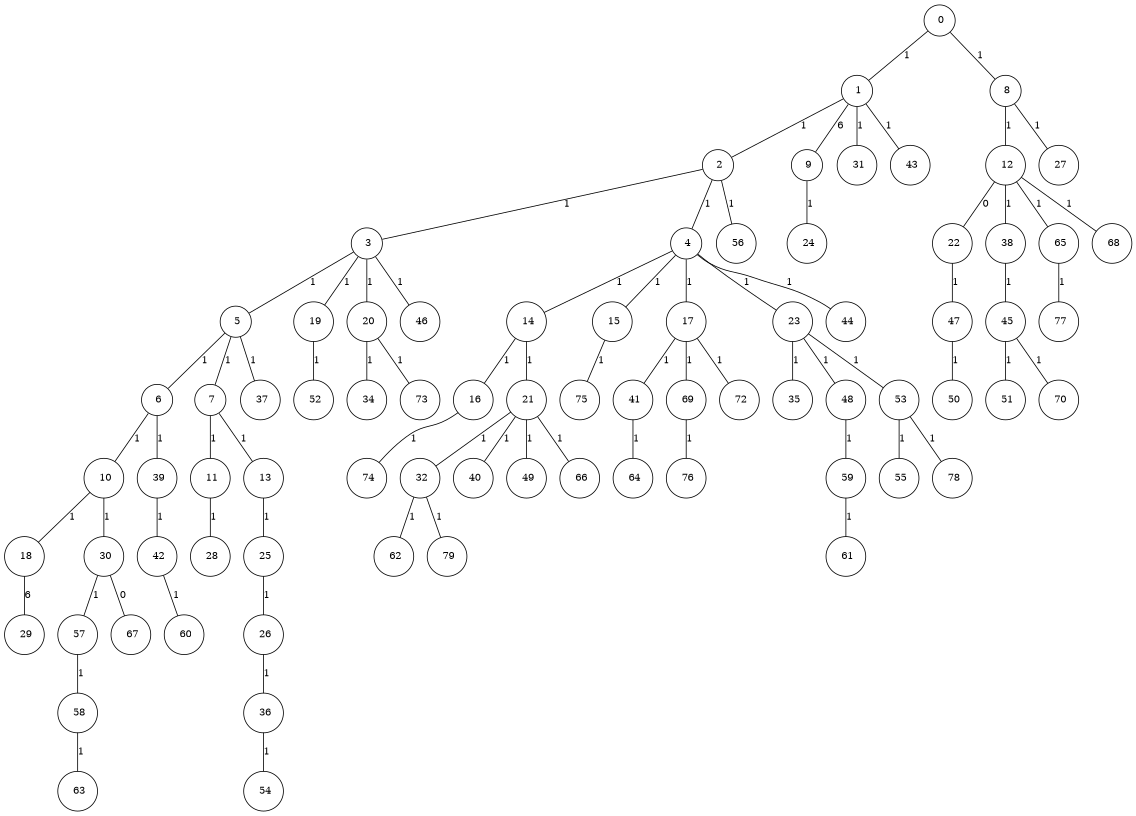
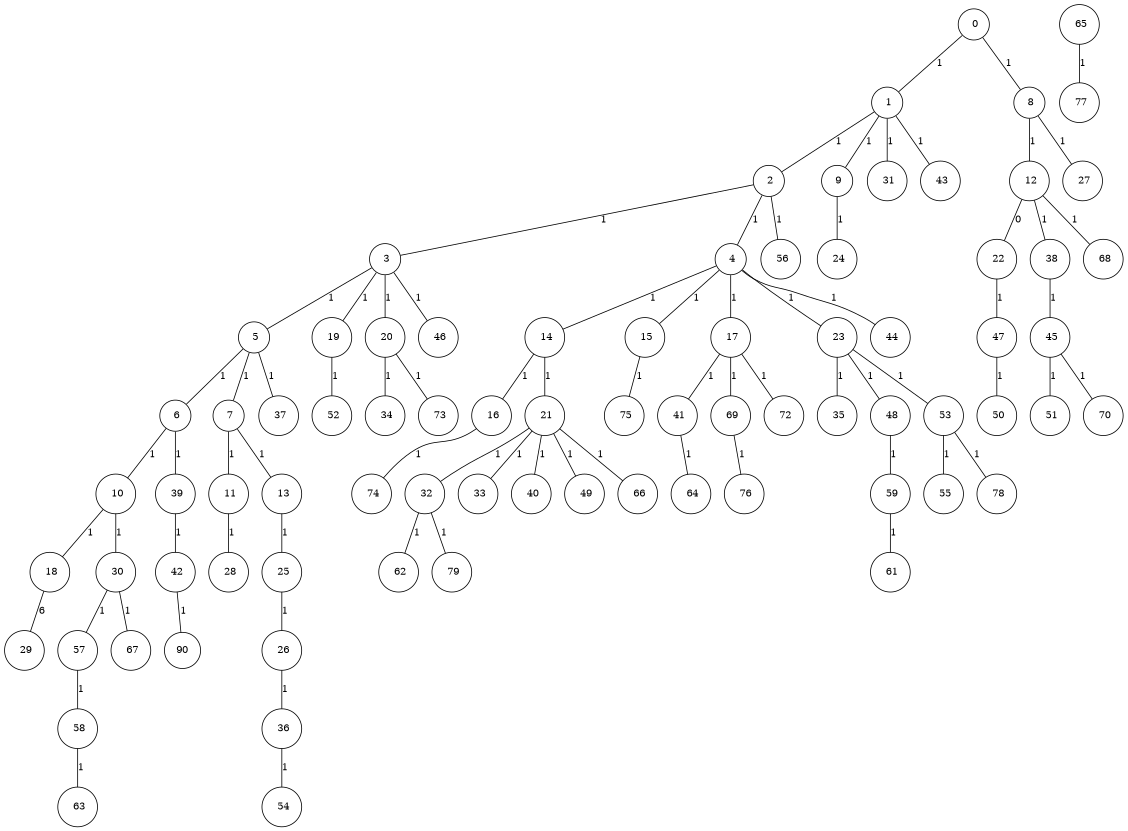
(840, 126) -> (869, 142)
(1032, 204) -> none
none -> (478, 494)
(123, 596) -> (128, 611)
(184, 635) -> (183, 650)
